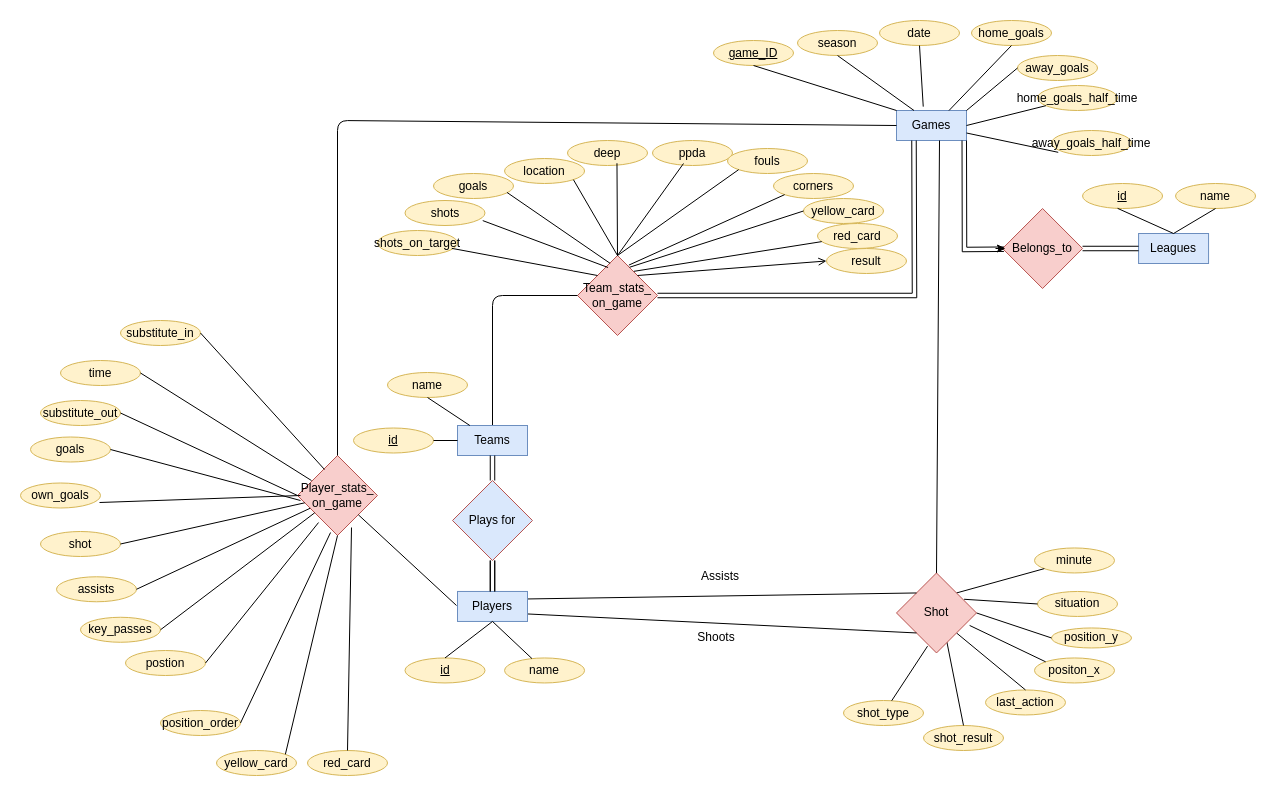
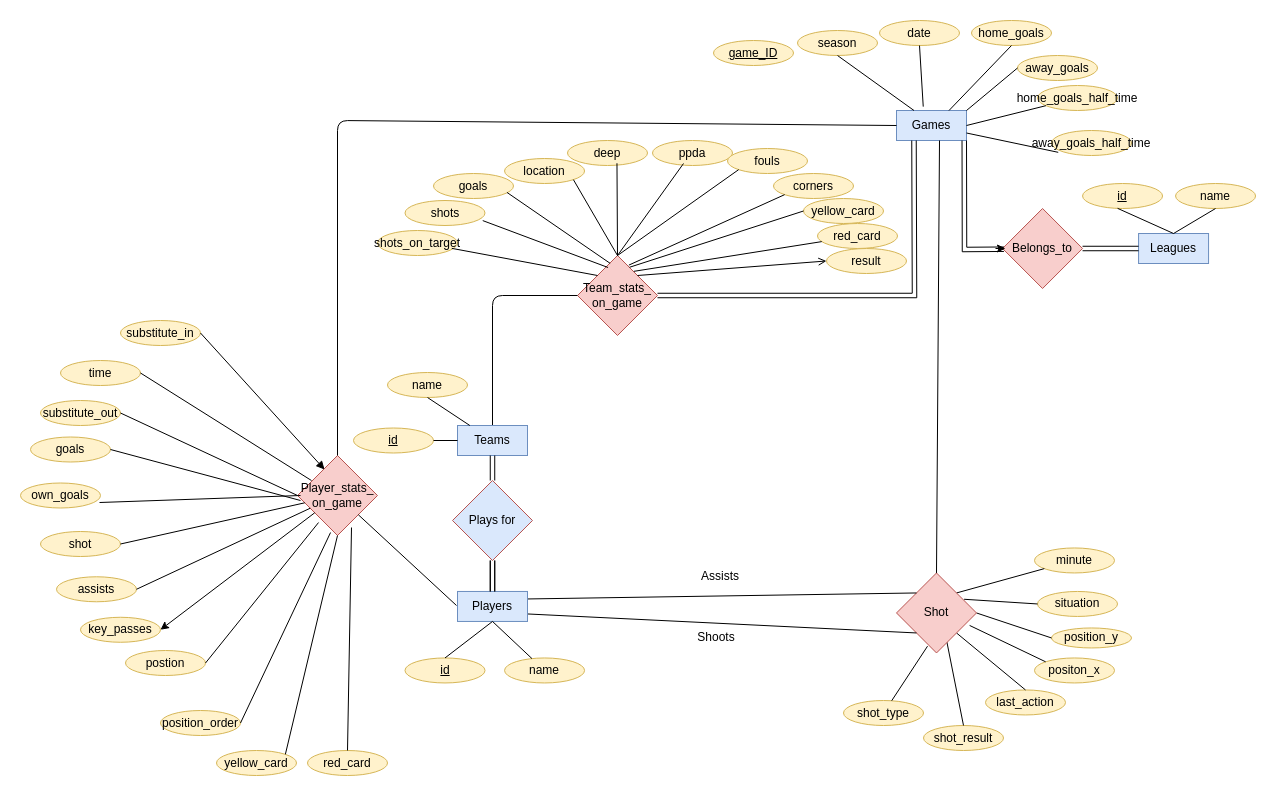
(825, 88) -> none
(320, 465) -> (318, 463)
(165, 626) -> (167, 625)
